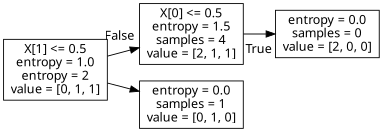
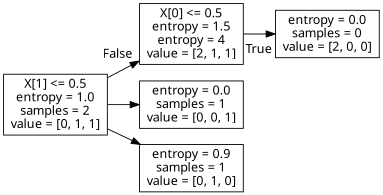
(191, 34) -> (191, 34)
(55, 70) -> (55, 105)
none -> (191, 105)
(191, 105) -> (191, 168)
